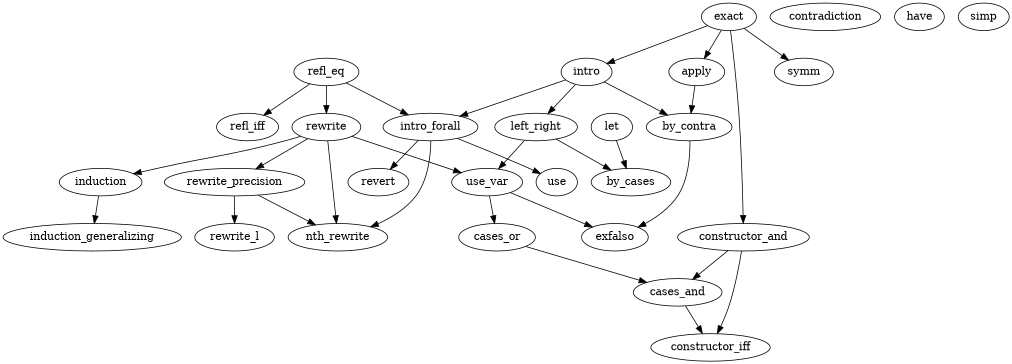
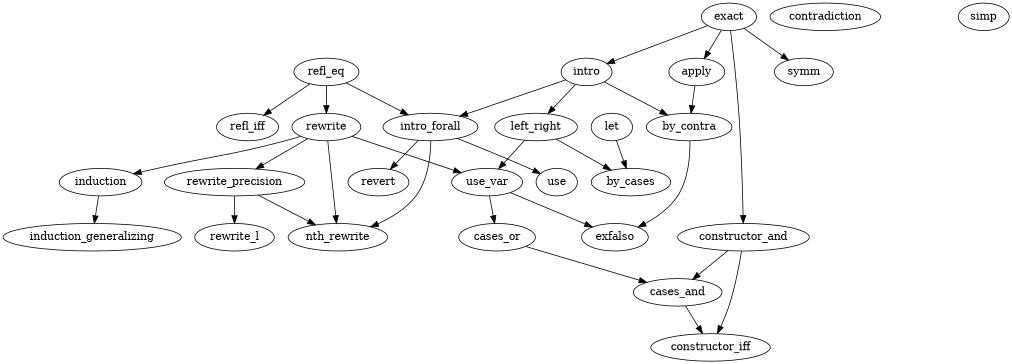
(919, 17) -> none
